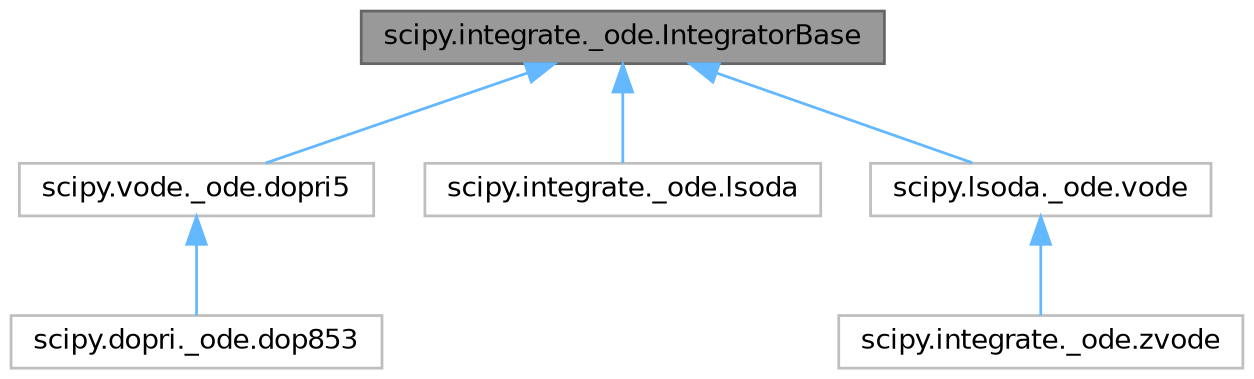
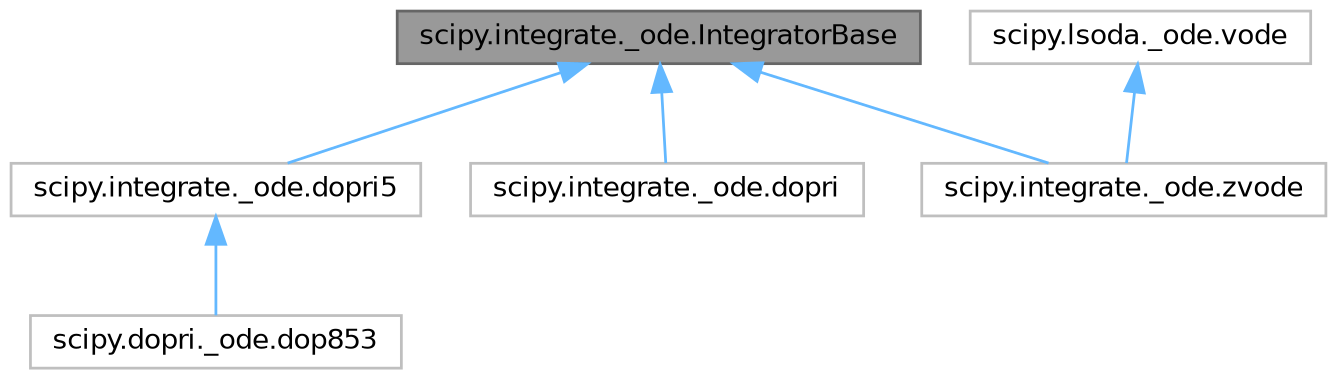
(845, 118) -> (904, 118)
(197, 190) -> (216, 190)
(623, 190) -> (667, 190)
